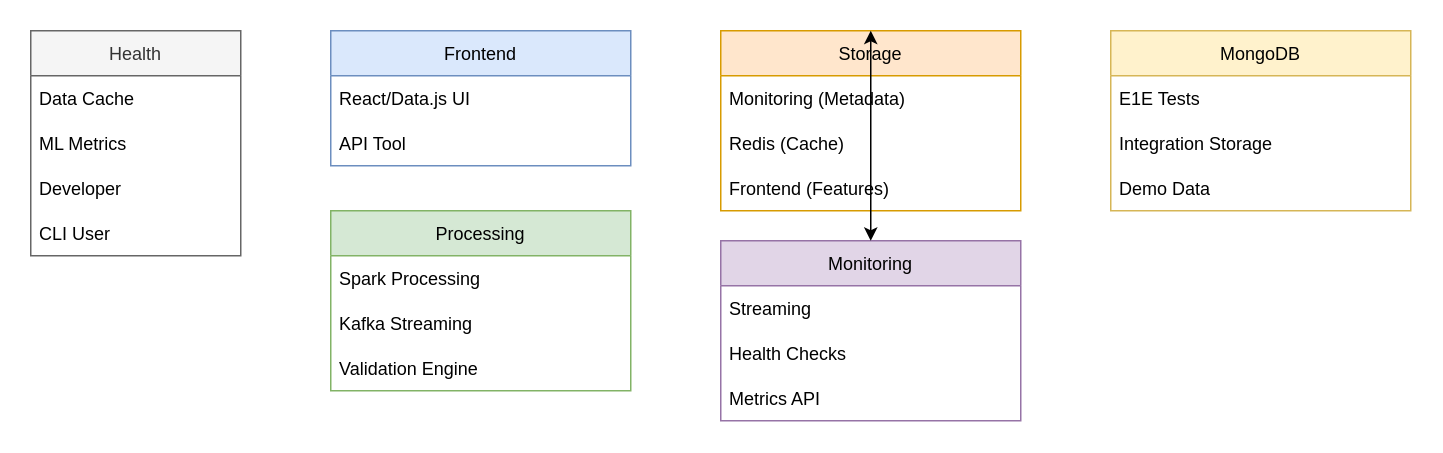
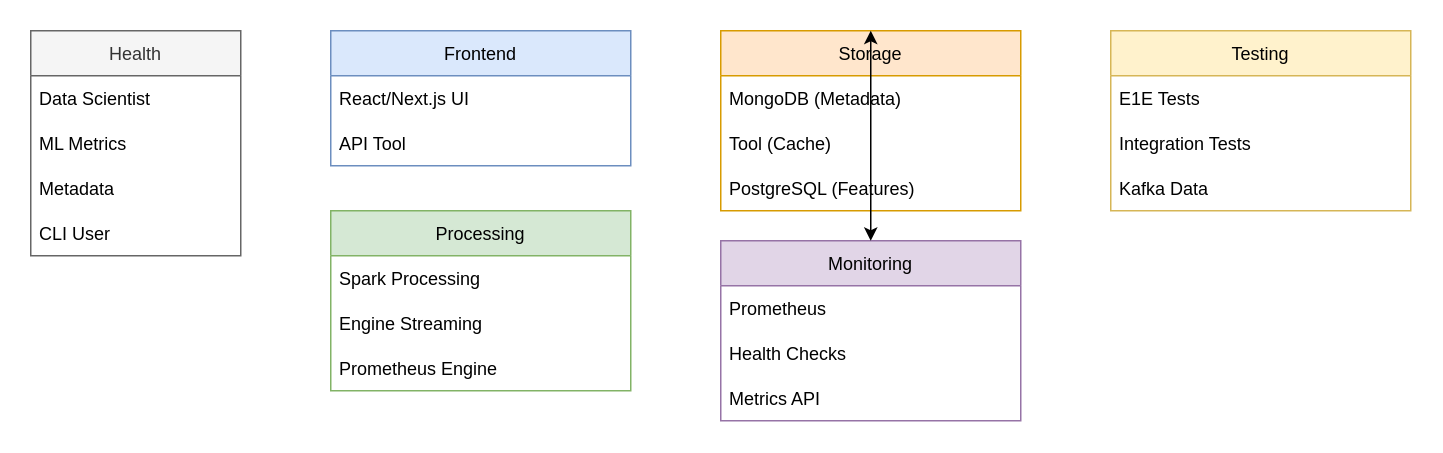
(1260, 54) -> (1260, 54)
(87, 99) -> (103, 99)
(415, 99) -> (415, 99)
(828, 99) -> (817, 99)
(790, 144) -> (785, 144)
(1210, 144) -> (1200, 144)
(82, 189) -> (79, 189)
(822, 189) -> (833, 189)
(1162, 189) -> (1167, 189)
(772, 309) -> (779, 309)
(410, 324) -> (413, 324)
(413, 369) -> (420, 369)
